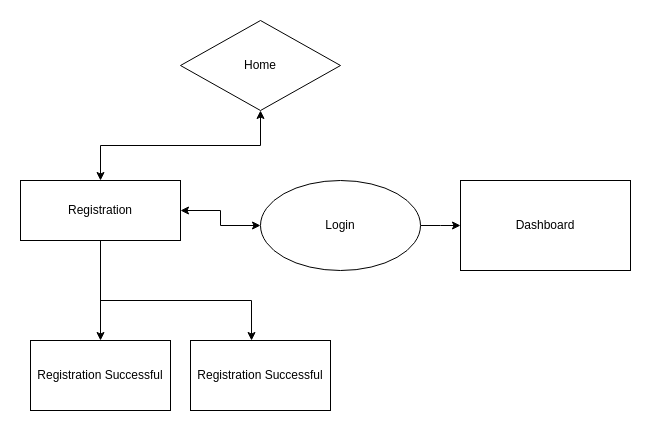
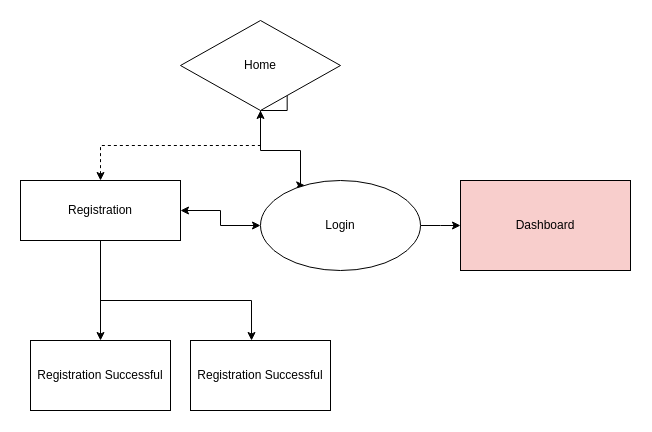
(167, 146) -> (167, 146)
none -> (297, 151)
(546, 226) -> (546, 226)
